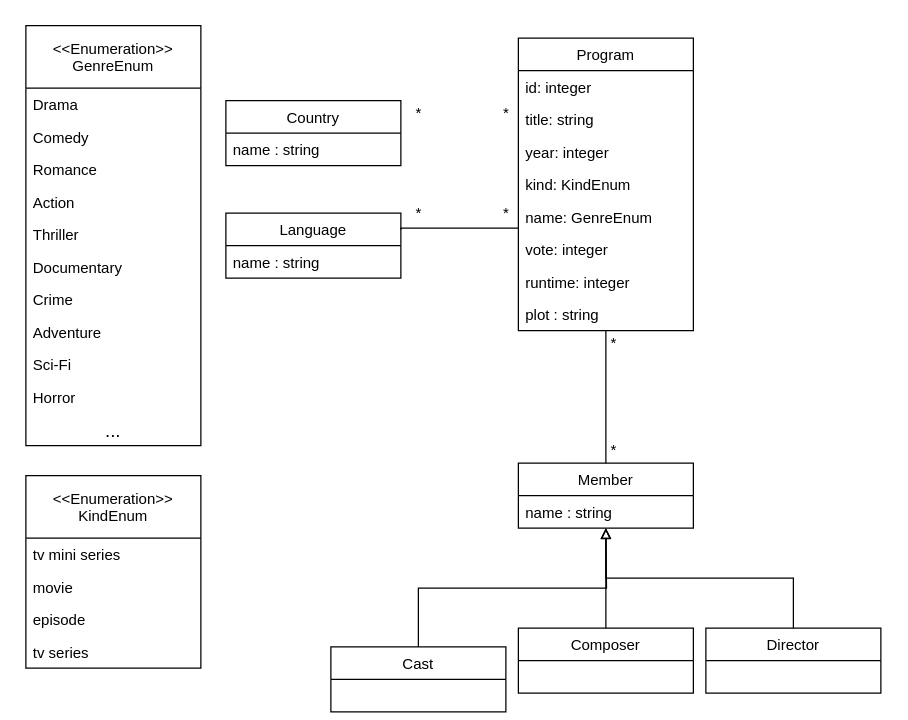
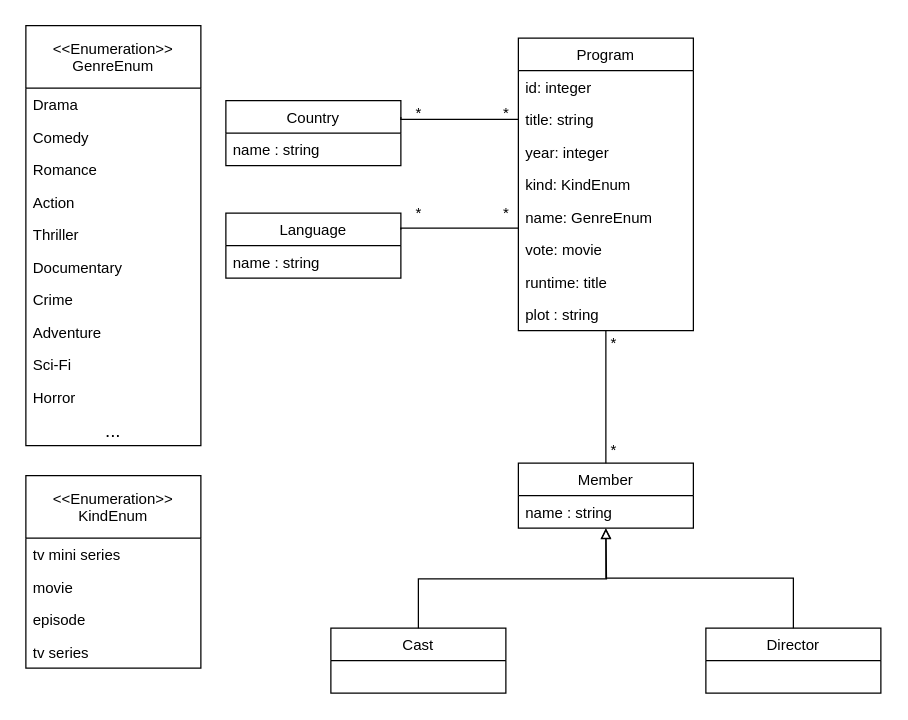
none -> (460, 119)
(574, 250) -> (565, 250)
(584, 283) -> (574, 283)
(606, 609) -> none
(606, 661) -> none
(418, 679) -> (418, 661)
